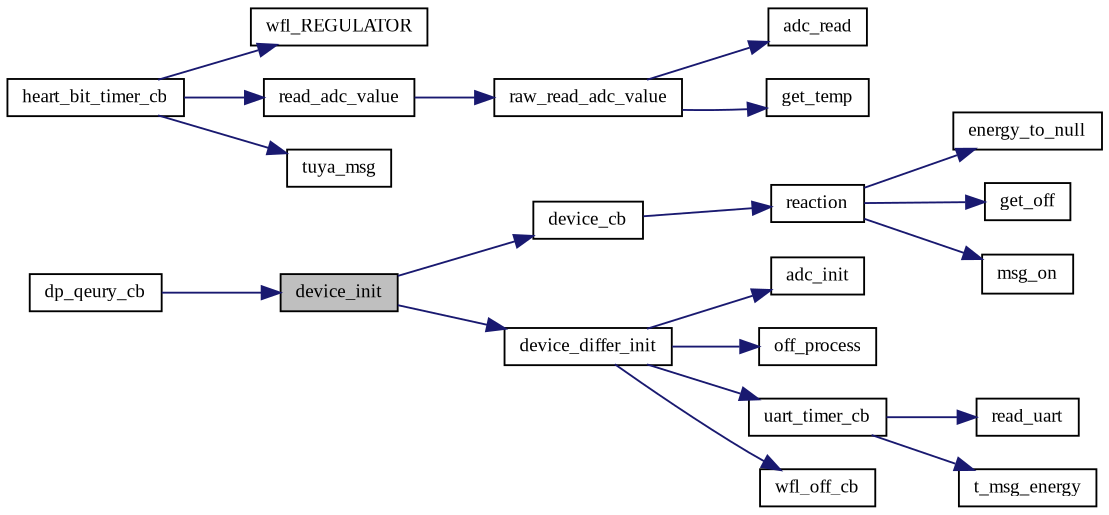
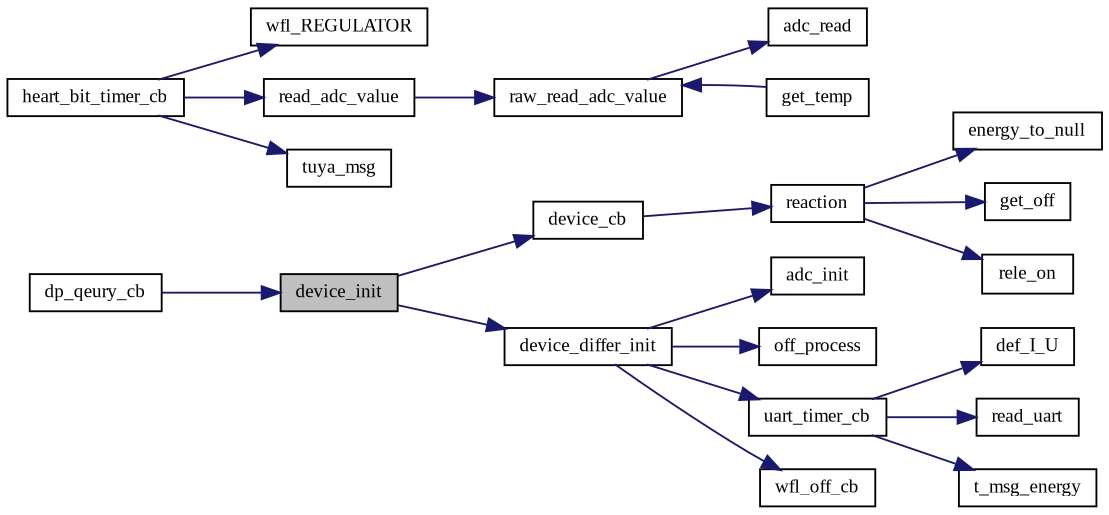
(715, 110) -> (734, 85)
(1028, 274) -> (1028, 274)
none -> (1028, 347)
